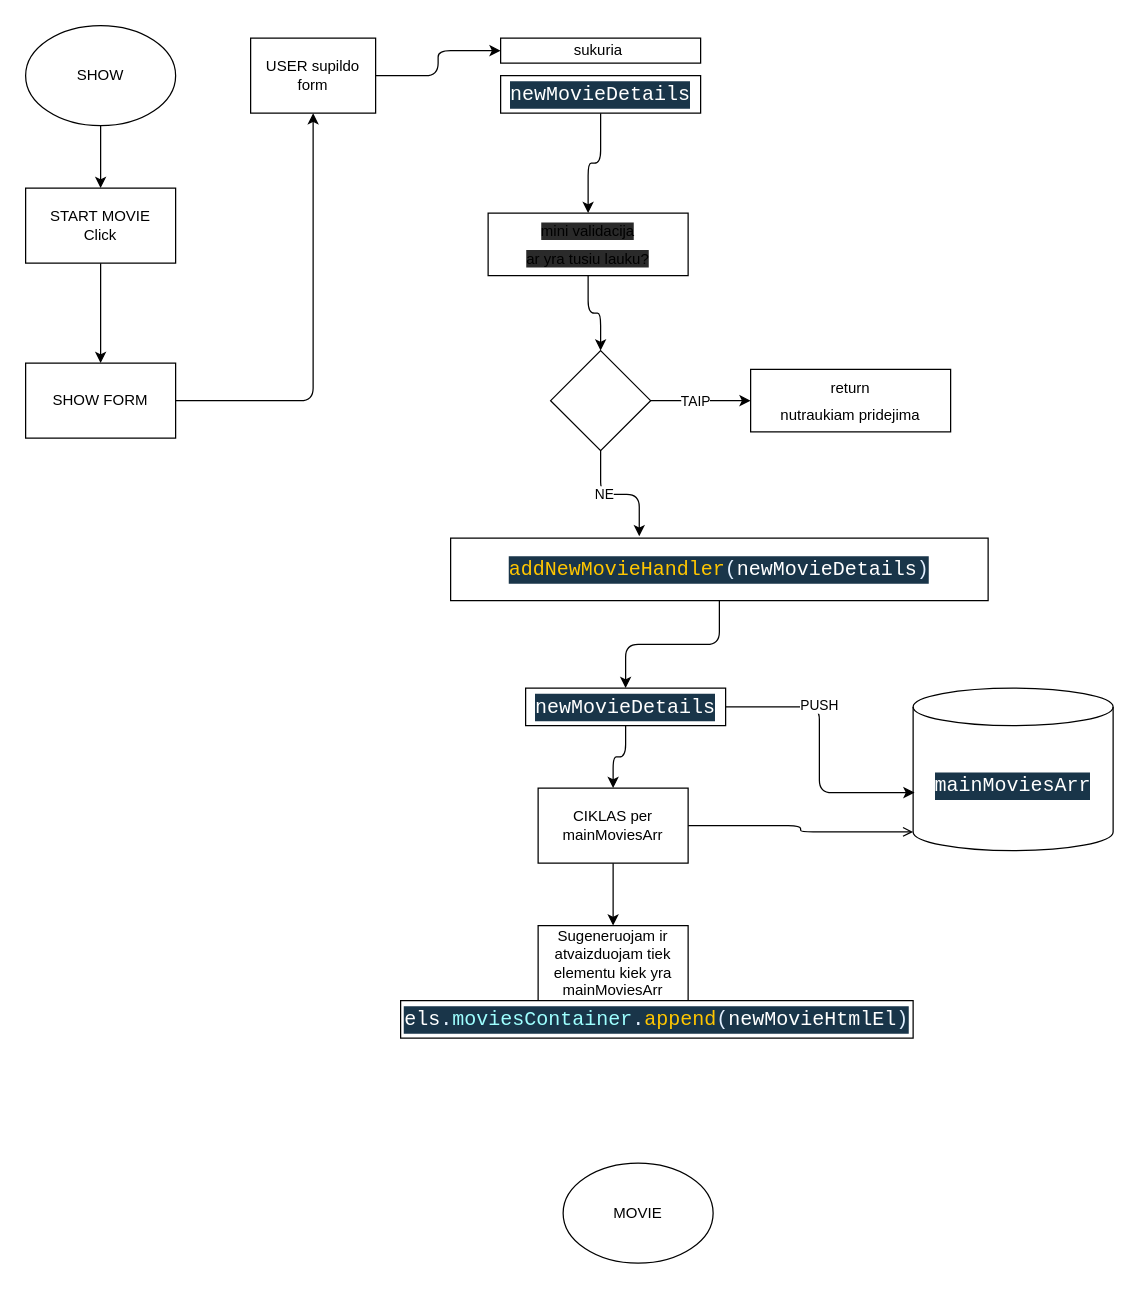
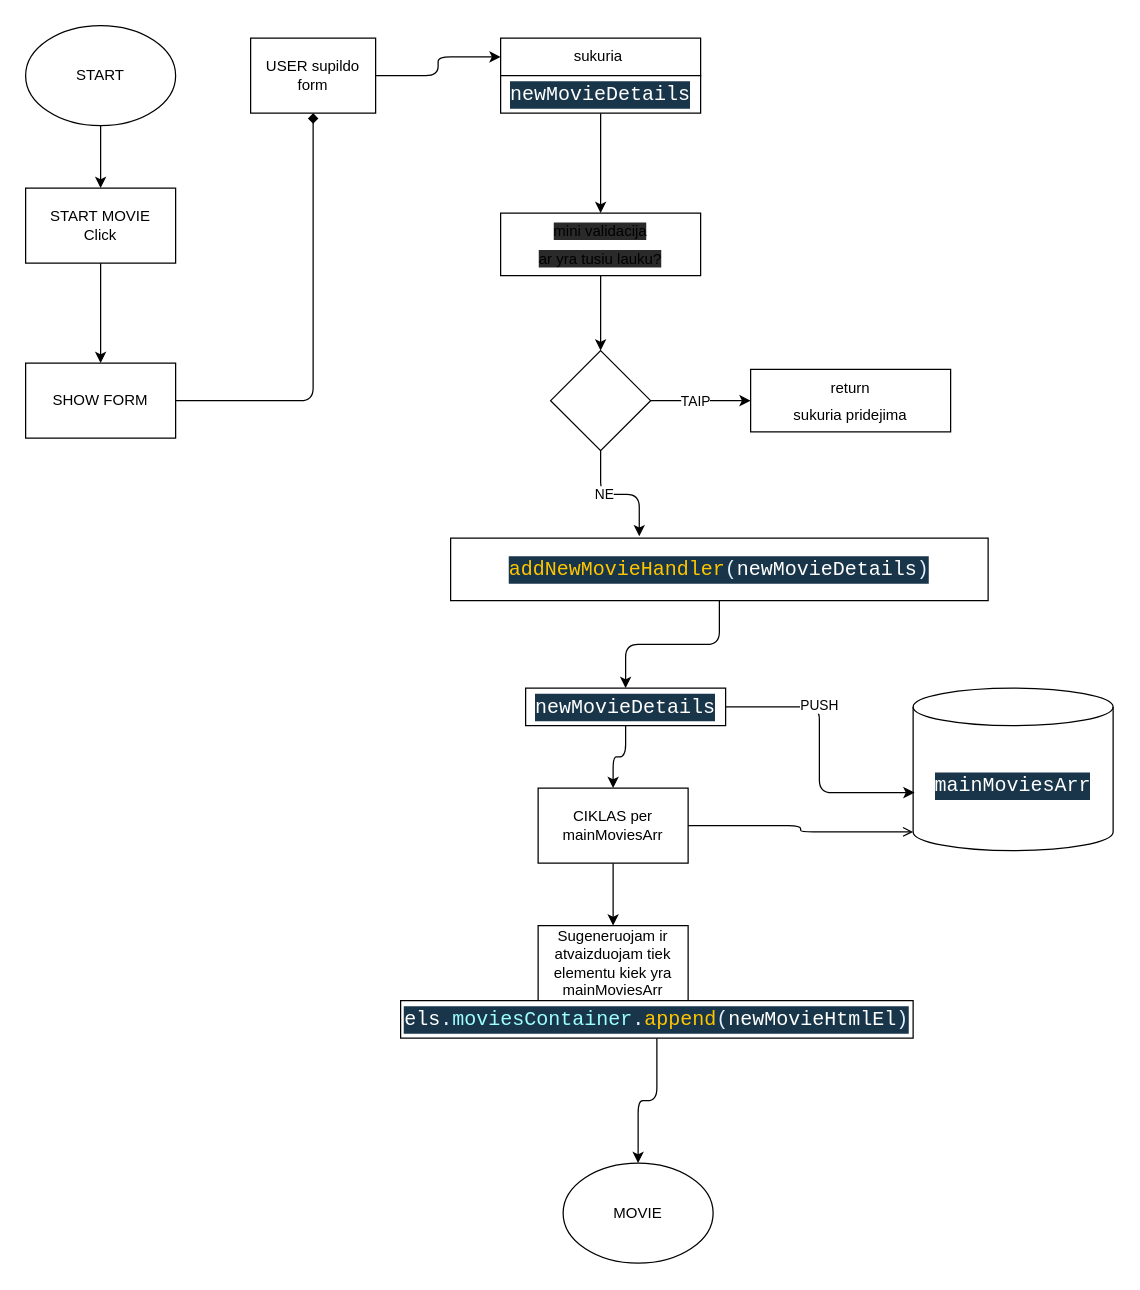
(601, 51) -> (601, 57)
(101, 76) -> (101, 76)
(313, 123) -> (313, 124)
(588, 244) -> (601, 244)
(851, 401) -> (851, 401)
none -> (651, 1100)
